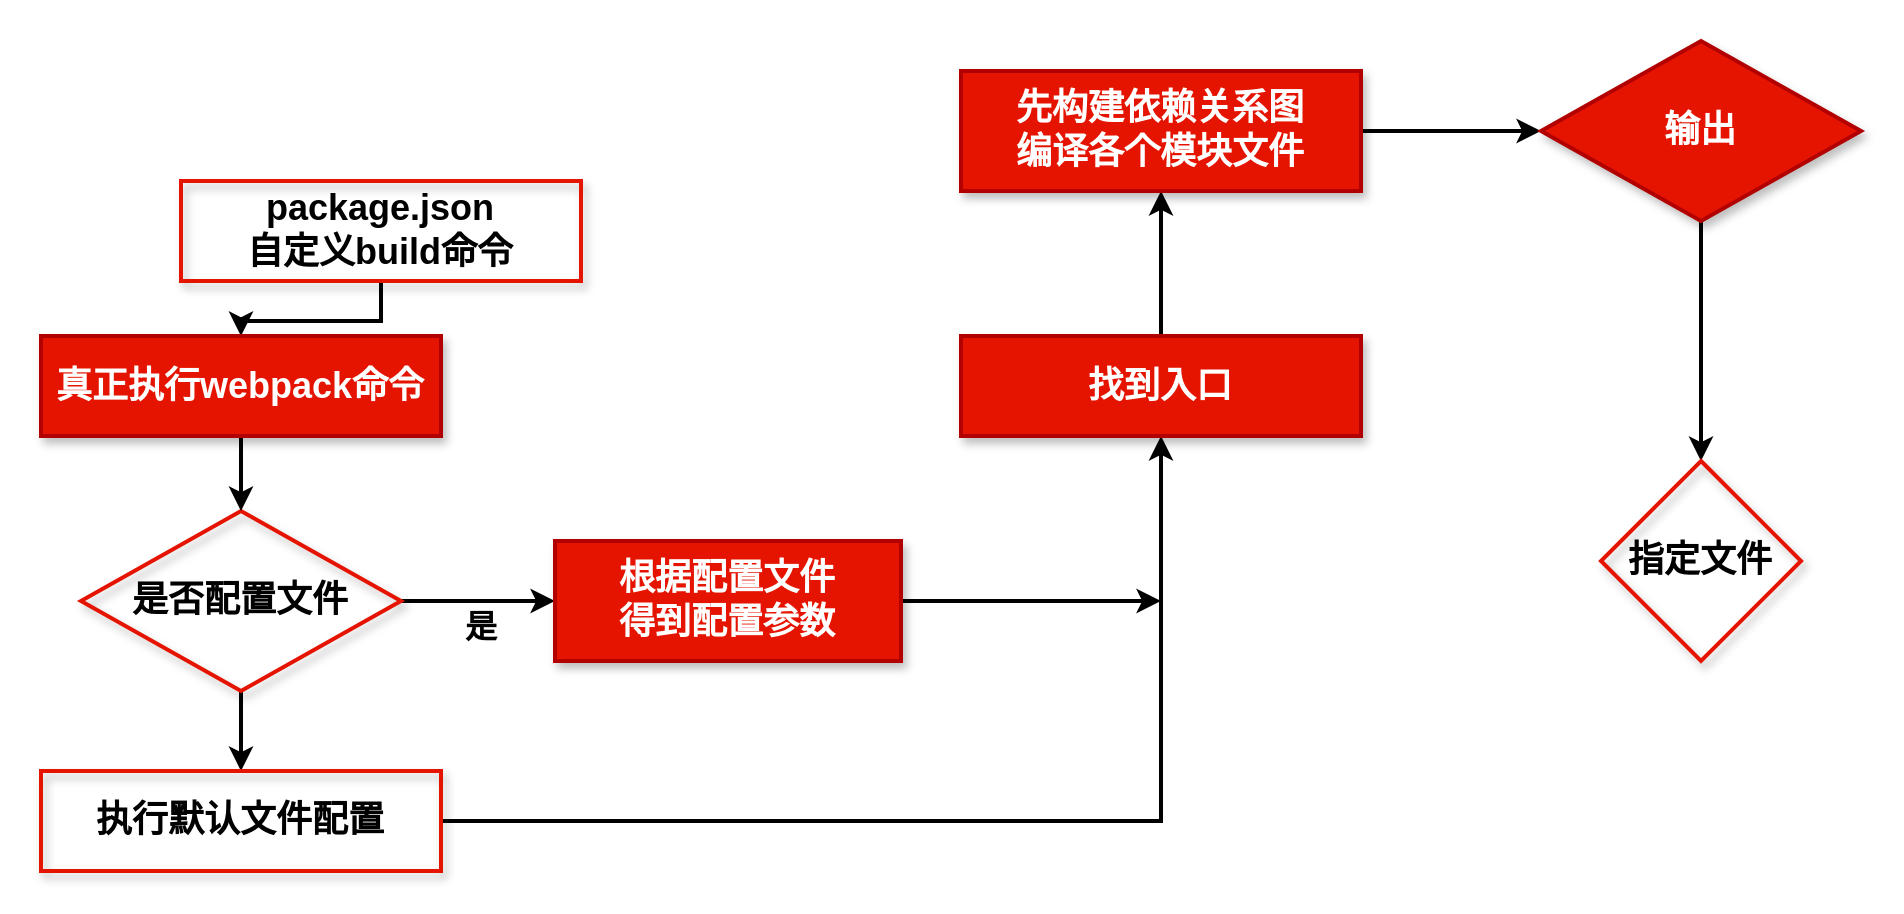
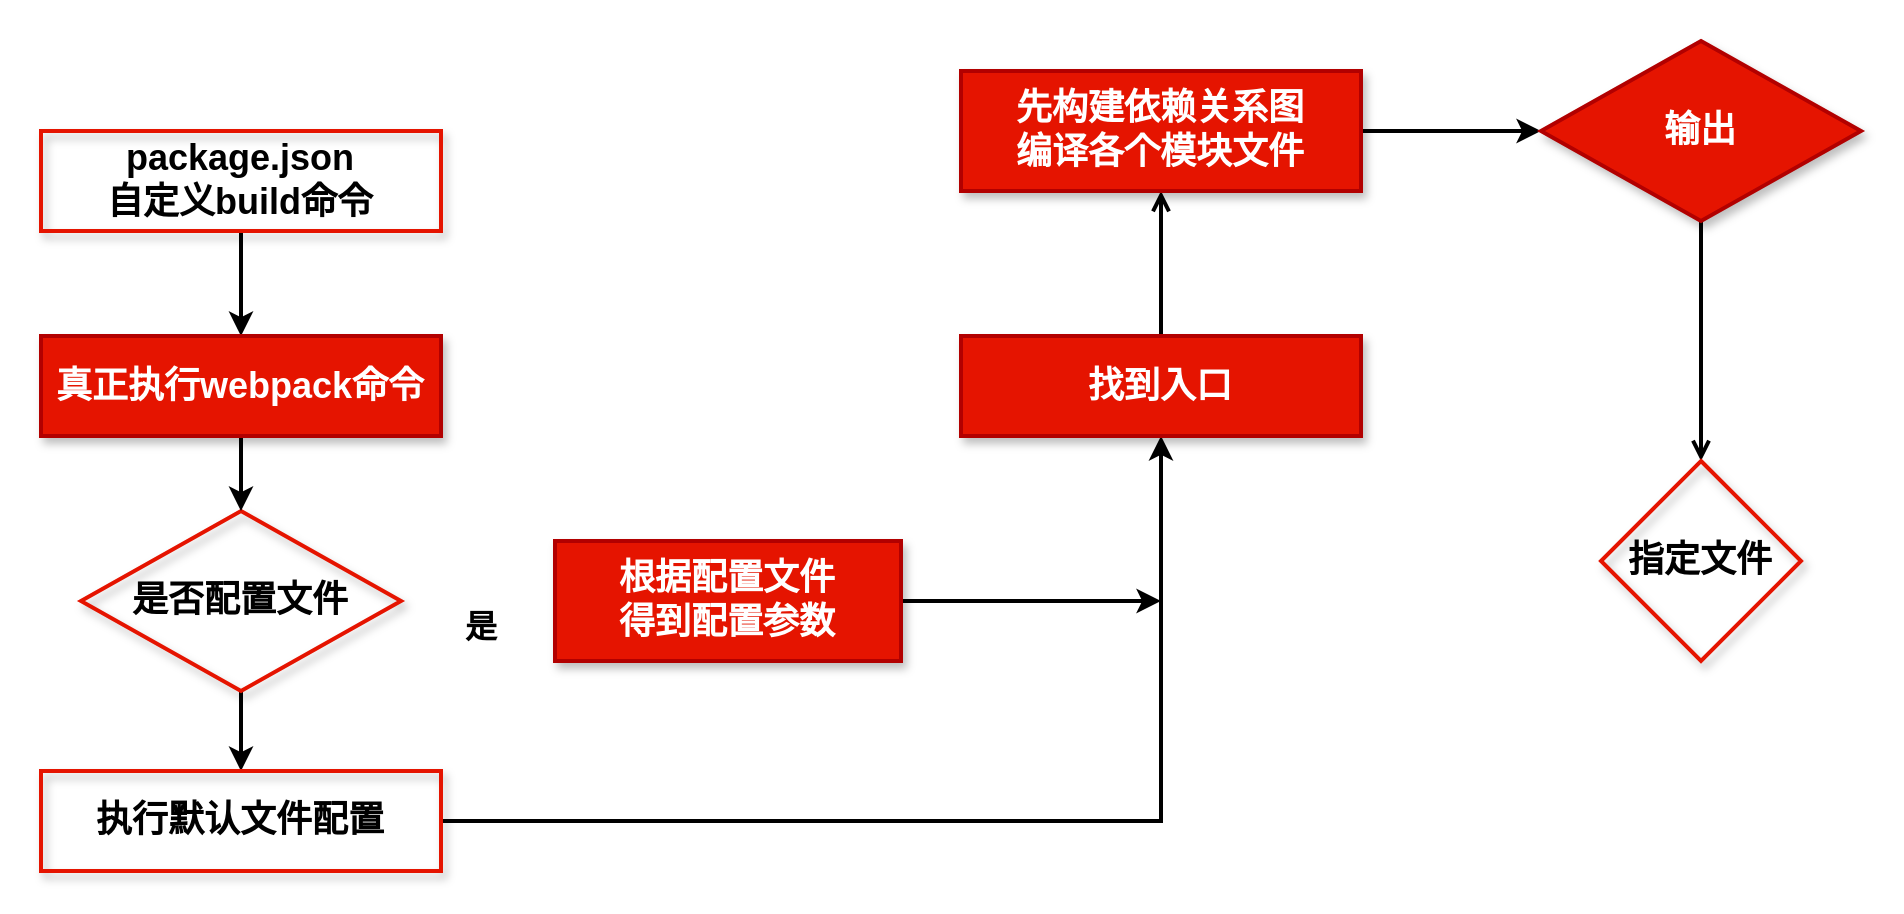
(1161, 209) -> (1161, 208)
(381, 231) -> (241, 181)
(1701, 442) -> (1701, 443)
(470, 601) -> none
